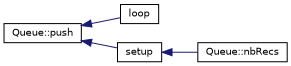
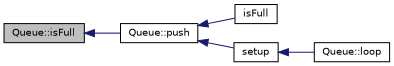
(140, 14) -> (256, 14)
none -> (44, 33)
(243, 52) -> (352, 52)
